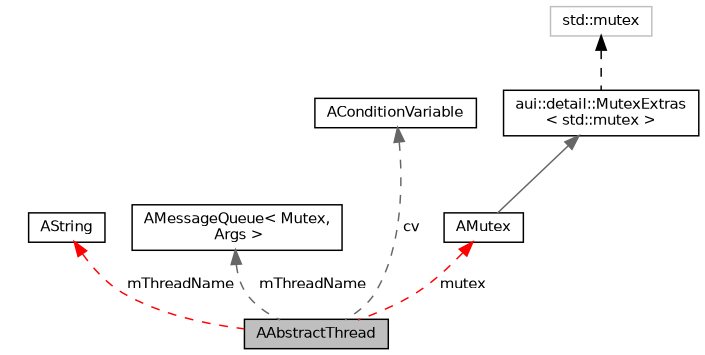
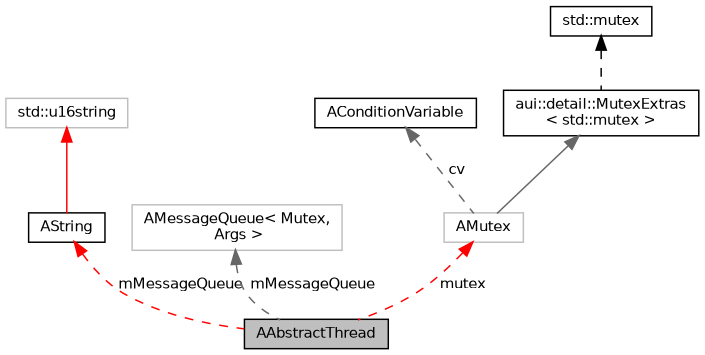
(601, 21) -> (601, 21)
none -> (67, 113)
(237, 228) -> (237, 228)
(484, 228) -> (484, 228)
(395, 240) -> (445, 176)
(178, 285) -> (178, 285)
(310, 285) -> (310, 285)
